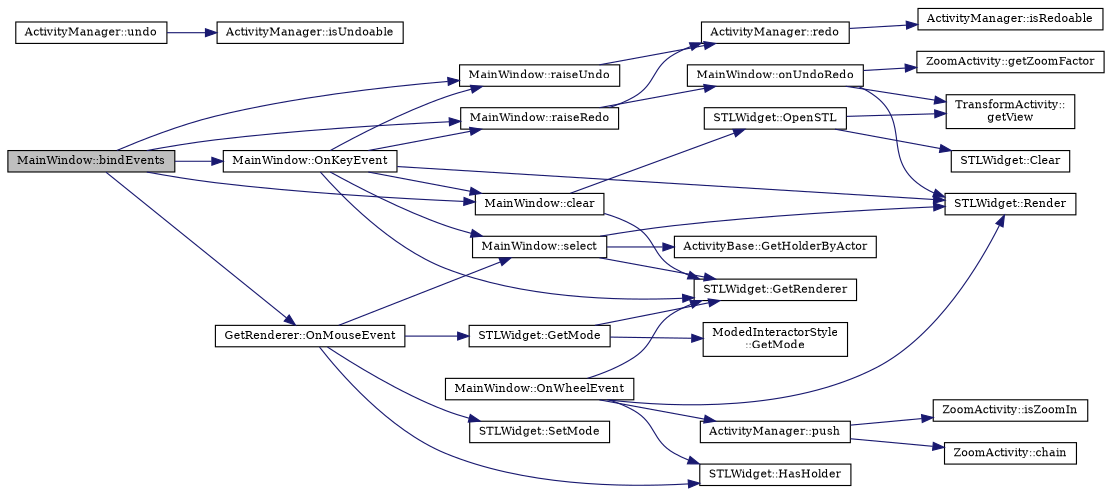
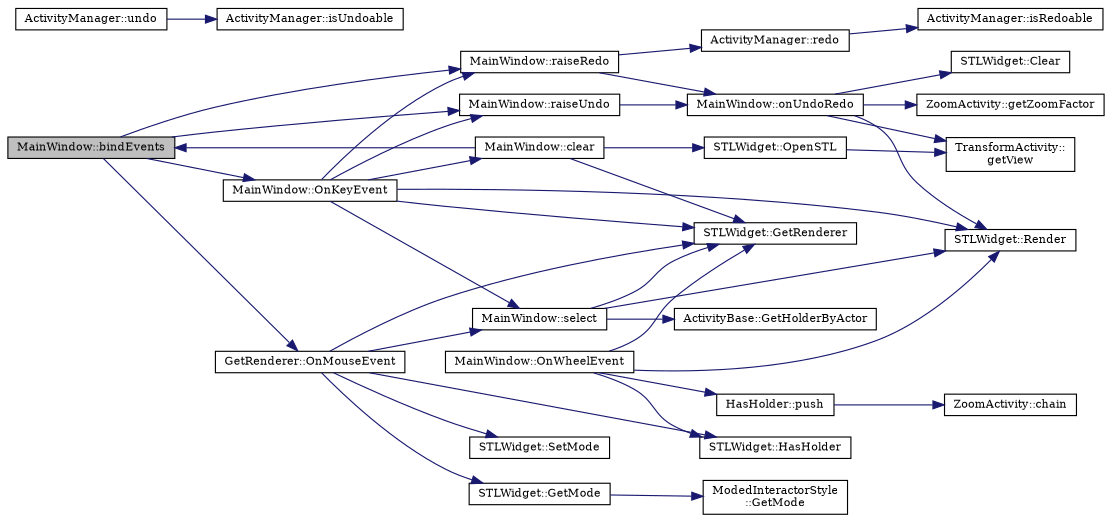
(652, 55) -> (648, 105)
(888, 139) -> (888, 84)
(305, 192) -> (331, 148)
(652, 314) -> (501, 281)
(1010, 411) -> none
(775, 432) -> (775, 405)
